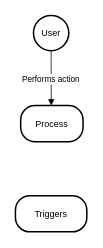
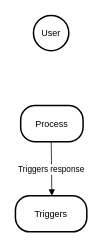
(51, 83) -> none
none -> (51, 166)
